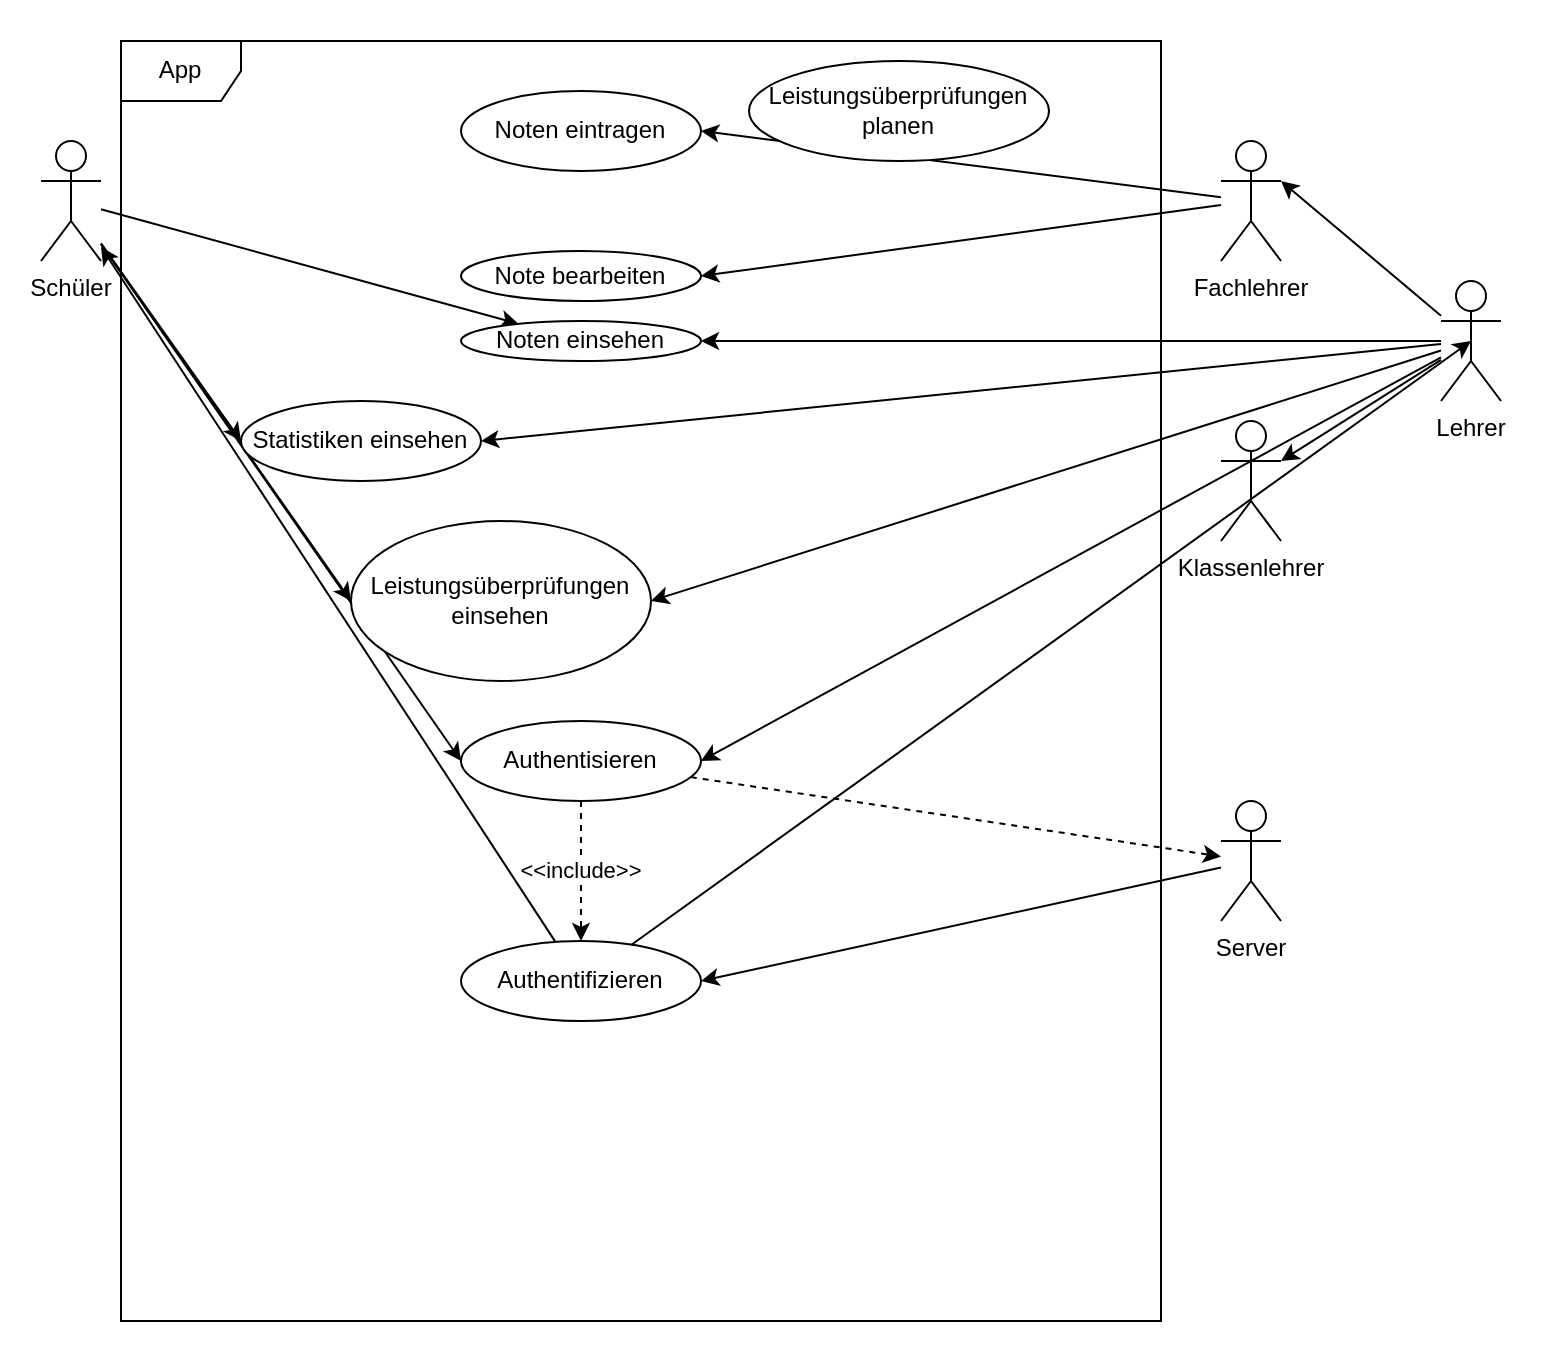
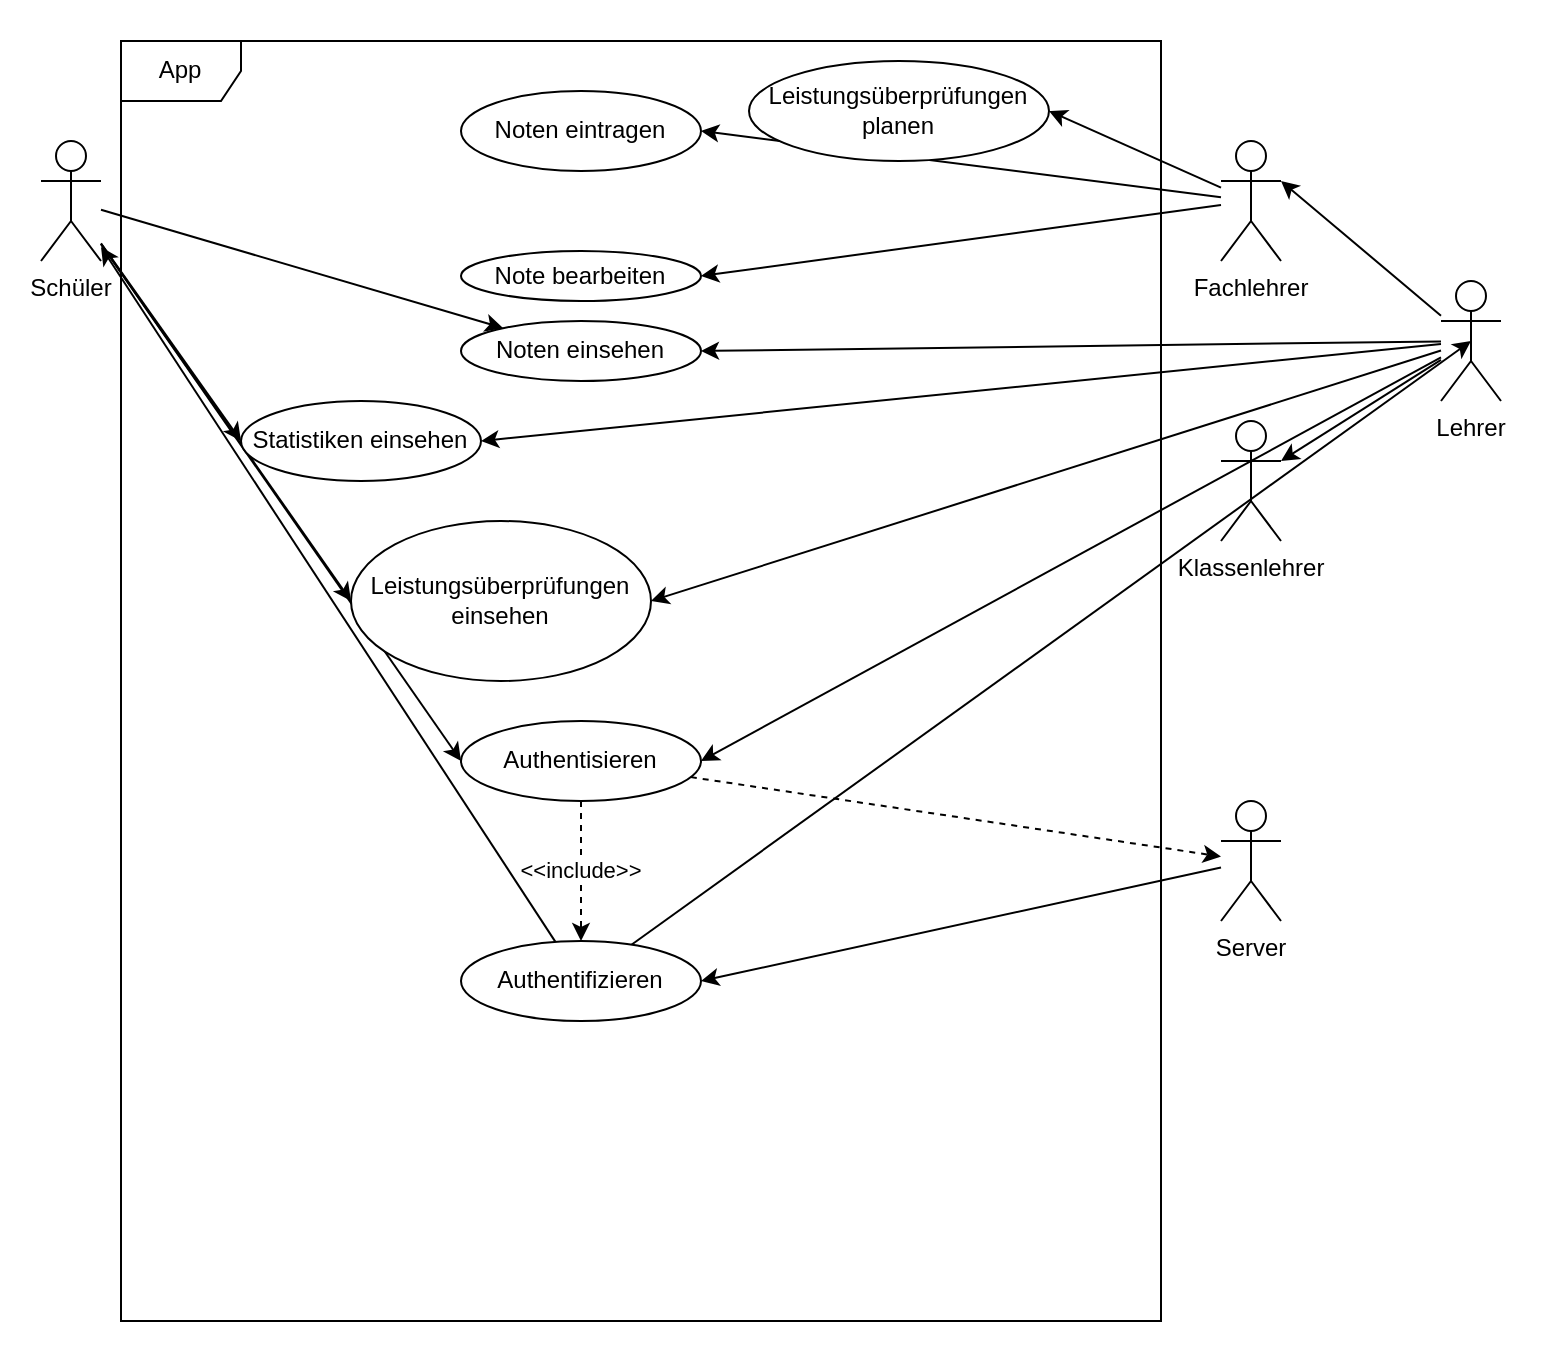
none -> (1109, 138)
(581, 341) -> (581, 351)
